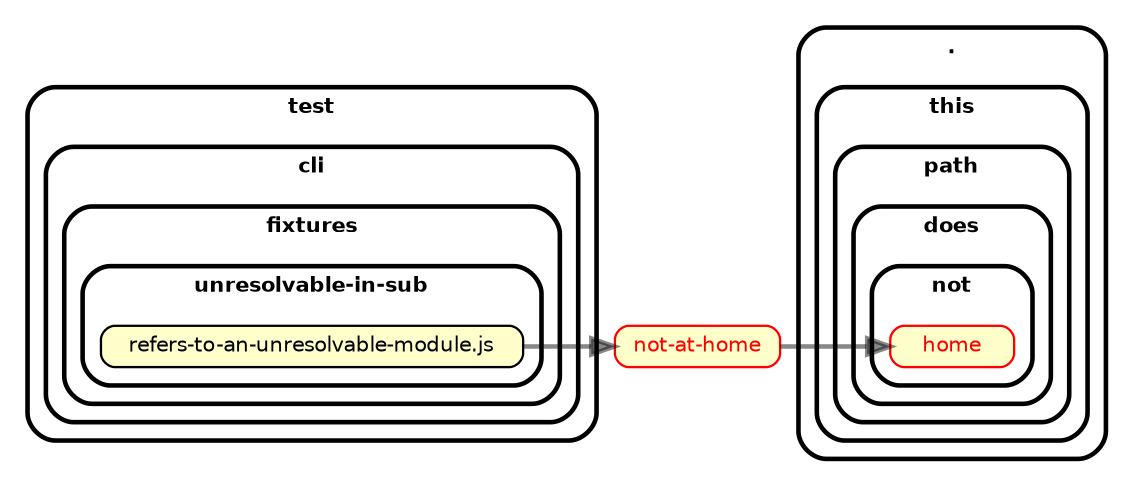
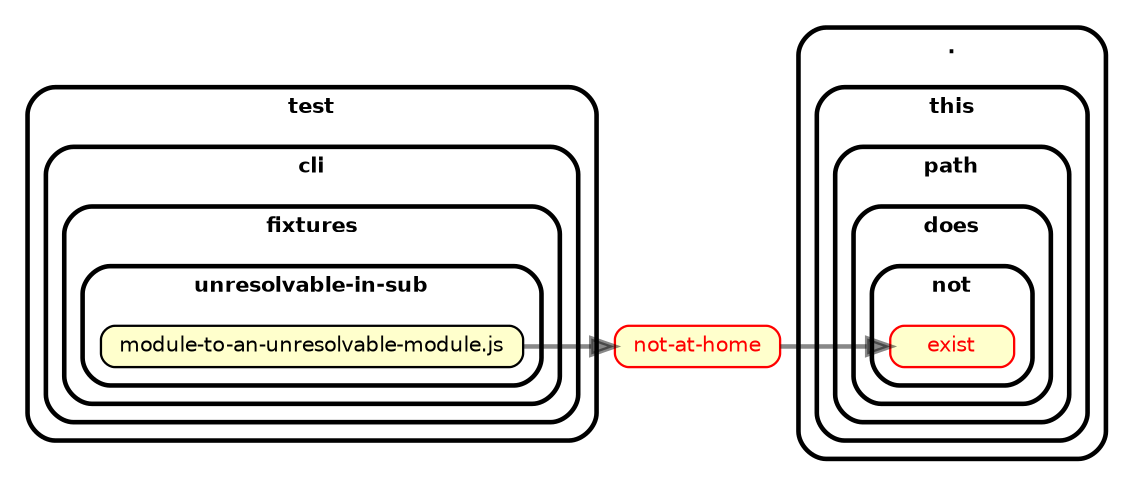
(312, 346) -> (312, 346)
(952, 346) -> (952, 346)
